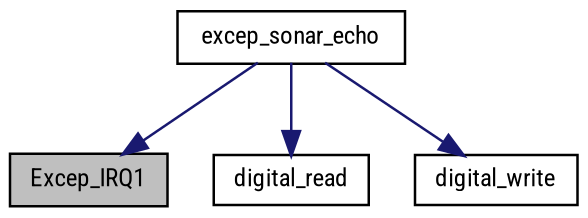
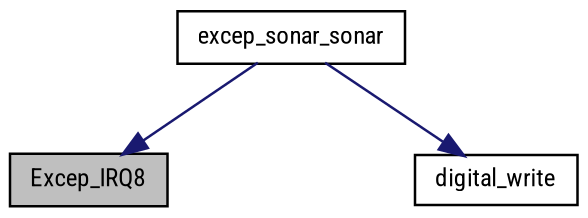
(291, 38) -> (291, 38)
(89, 180) -> (89, 180)
(291, 180) -> none
